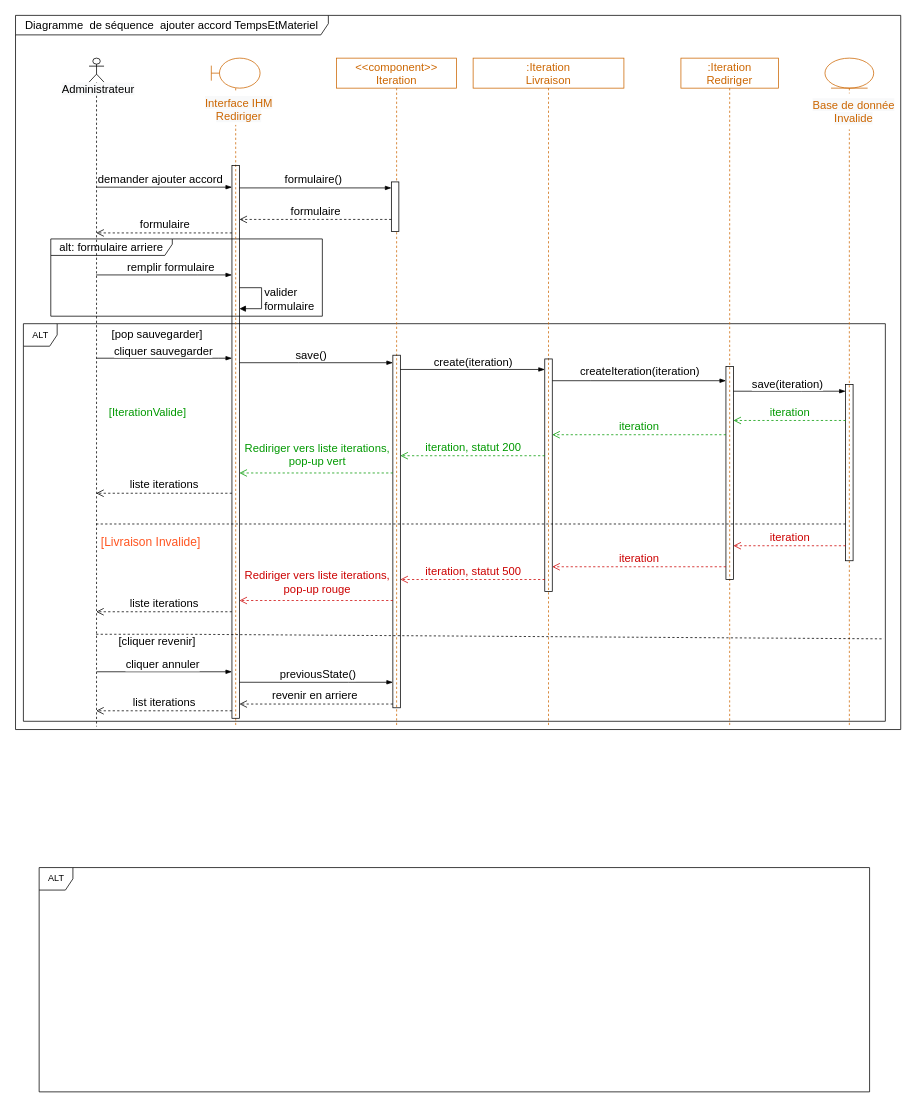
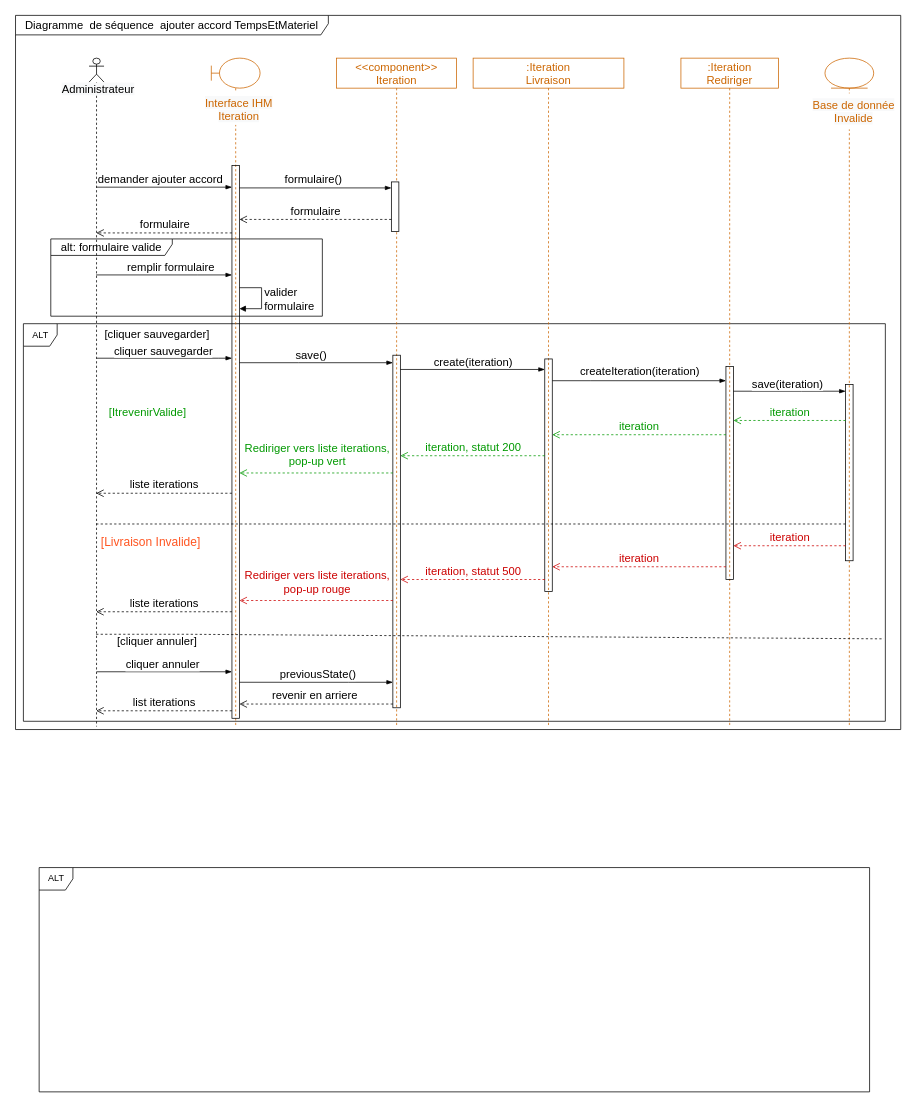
(239, 110) -> (239, 110)
(111, 247) -> (111, 247)
(157, 333) -> (157, 327)
(148, 412) -> (148, 412)
(157, 641) -> (157, 641)
